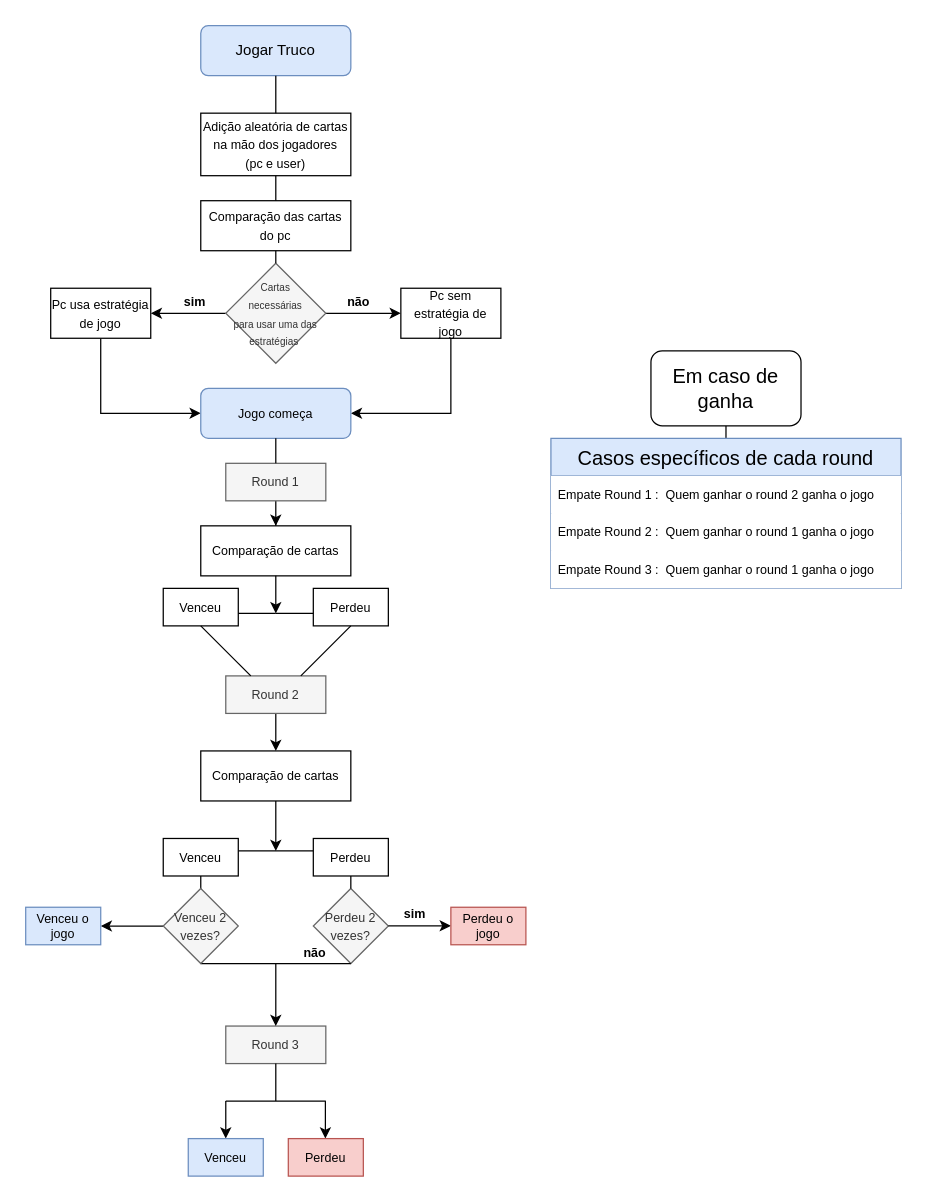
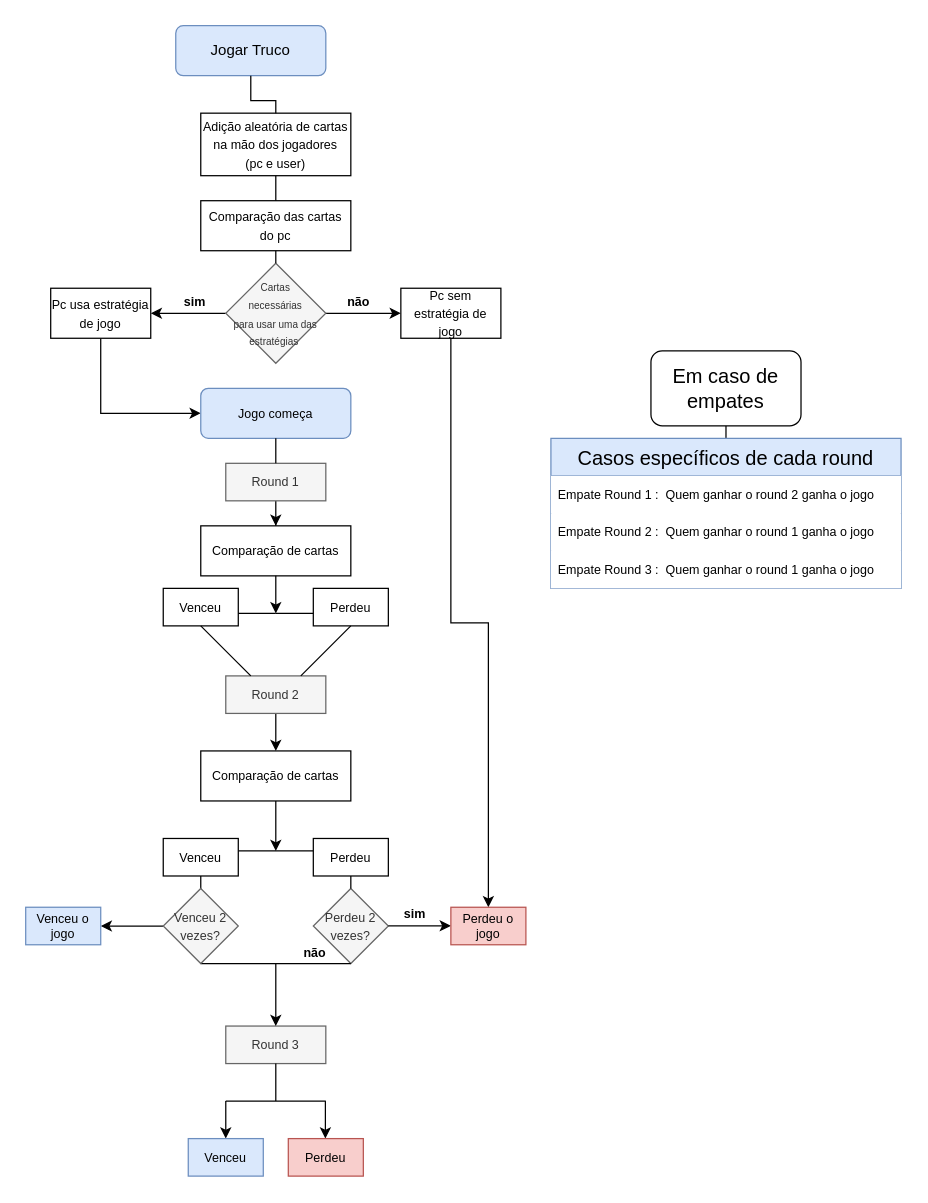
(276, 51) -> (251, 51)
(726, 388) -> (726, 388)
(406, 413) -> (488, 637)
